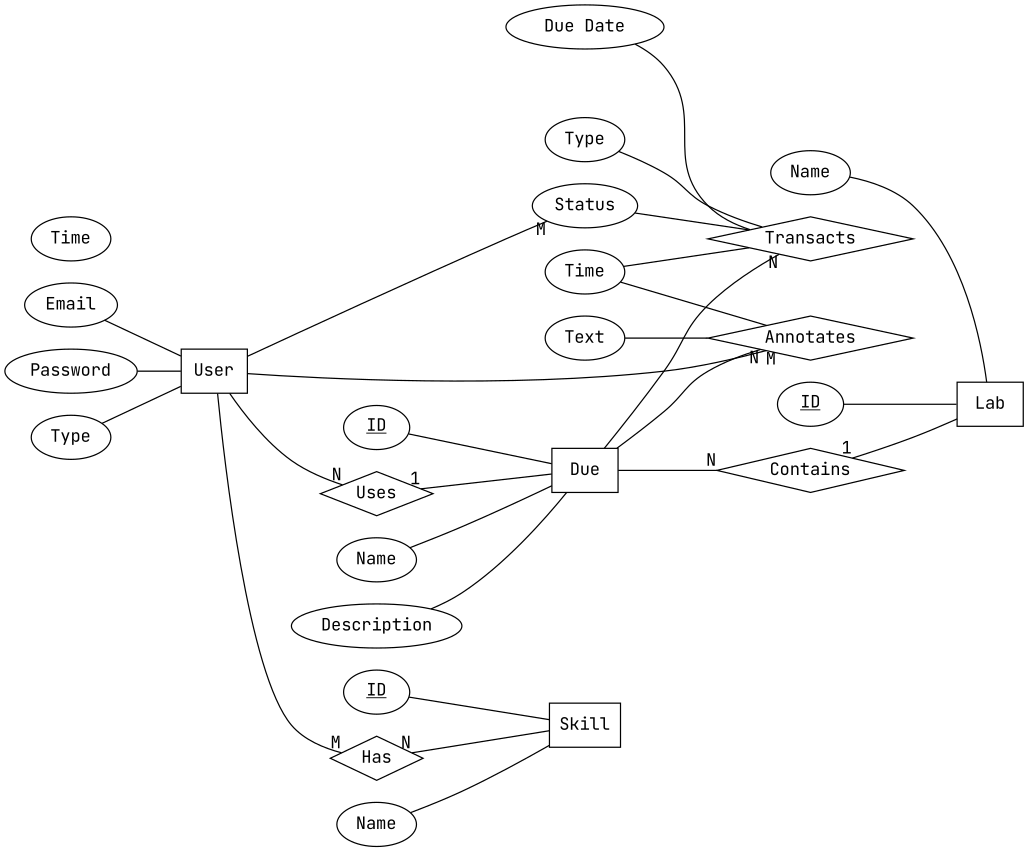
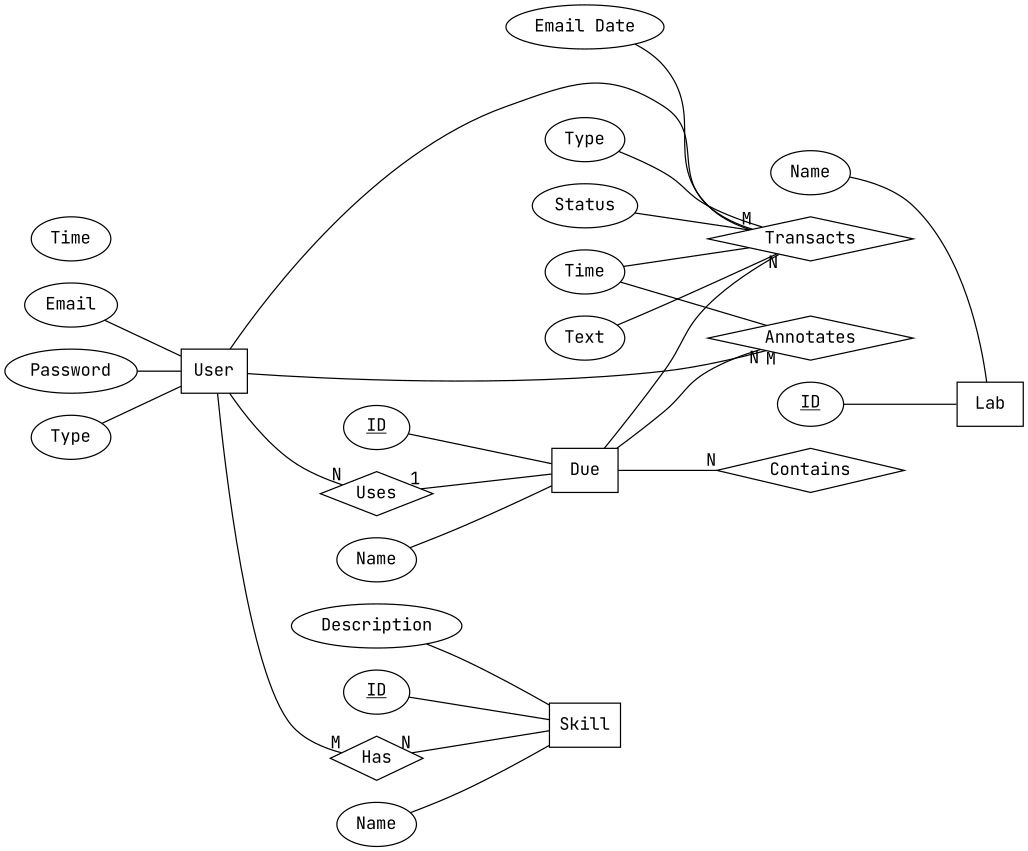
(585, 27) -> (585, 27)
(397, 288) -> (486, 115)
(666, 338) -> (698, 290)
(905, 440) -> none
(505, 558) -> (489, 672)
